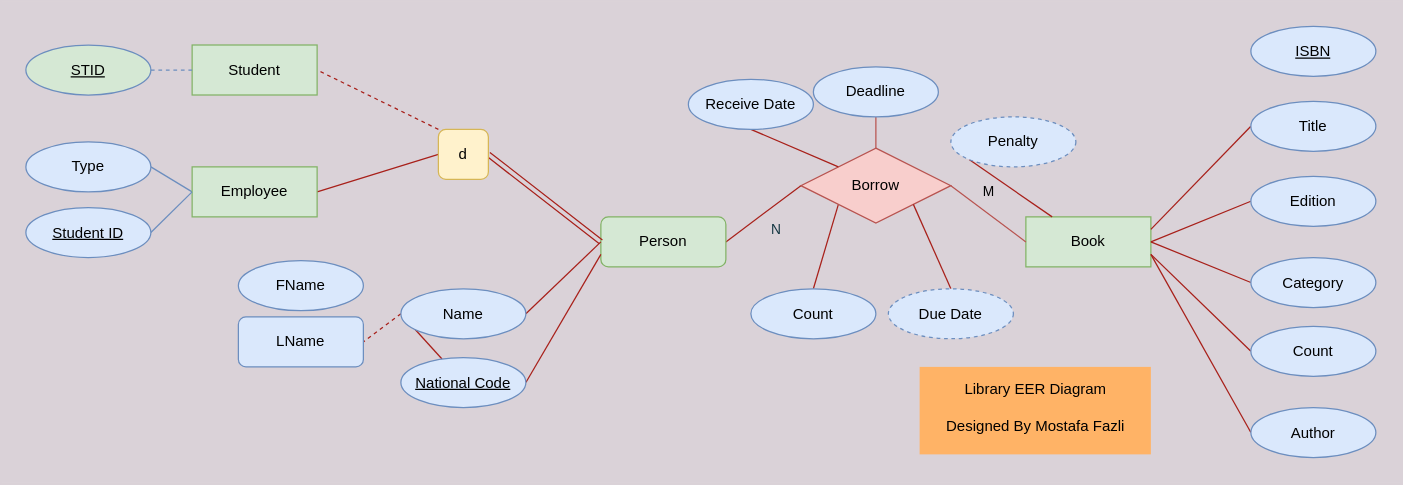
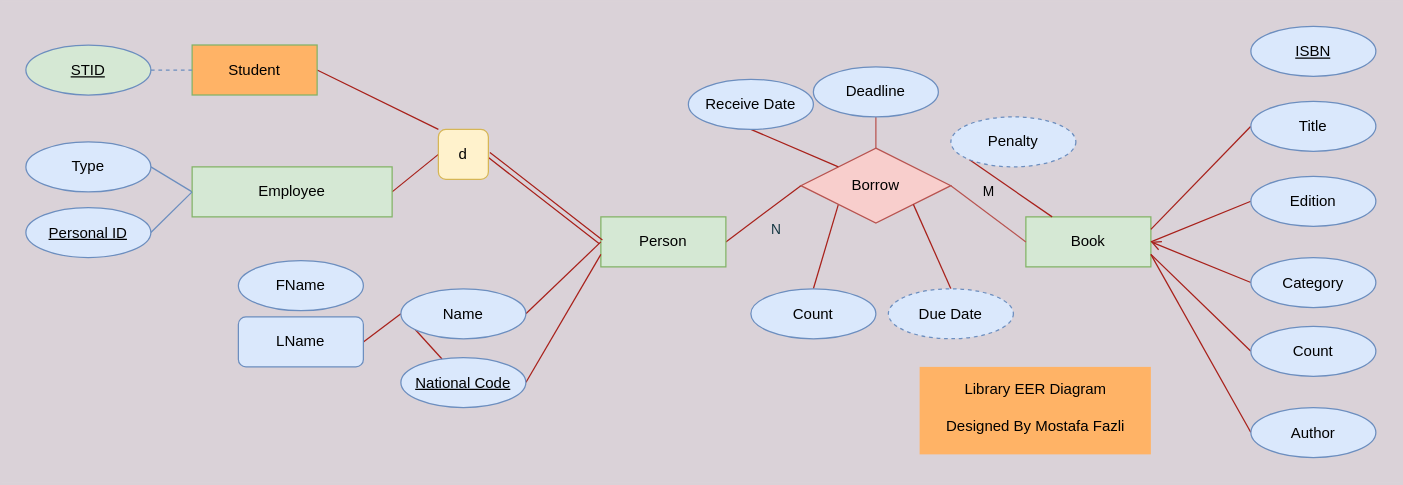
(254, 70) -> (254, 70)
(377, 99) -> (377, 99)
(254, 192) -> (292, 192)
(88, 233) -> (88, 233)
(663, 242) -> (663, 242)
(1155, 244) -> (1156, 244)
(381, 328) -> (381, 328)
